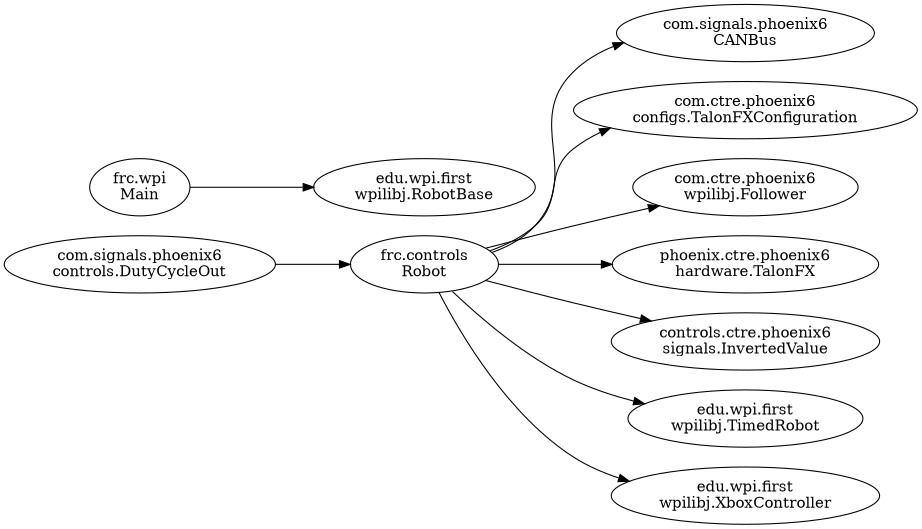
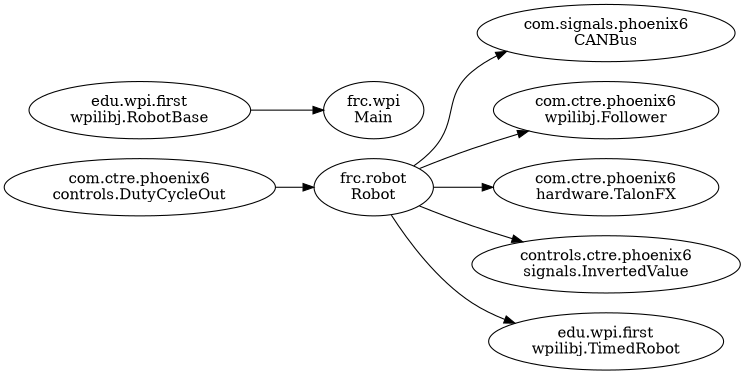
(745, 110) -> none
(246, 187) -> (282, 110)
(140, 264) -> (140, 187)
(424, 264) -> (374, 187)
(745, 264) -> (606, 187)
(745, 496) -> none
